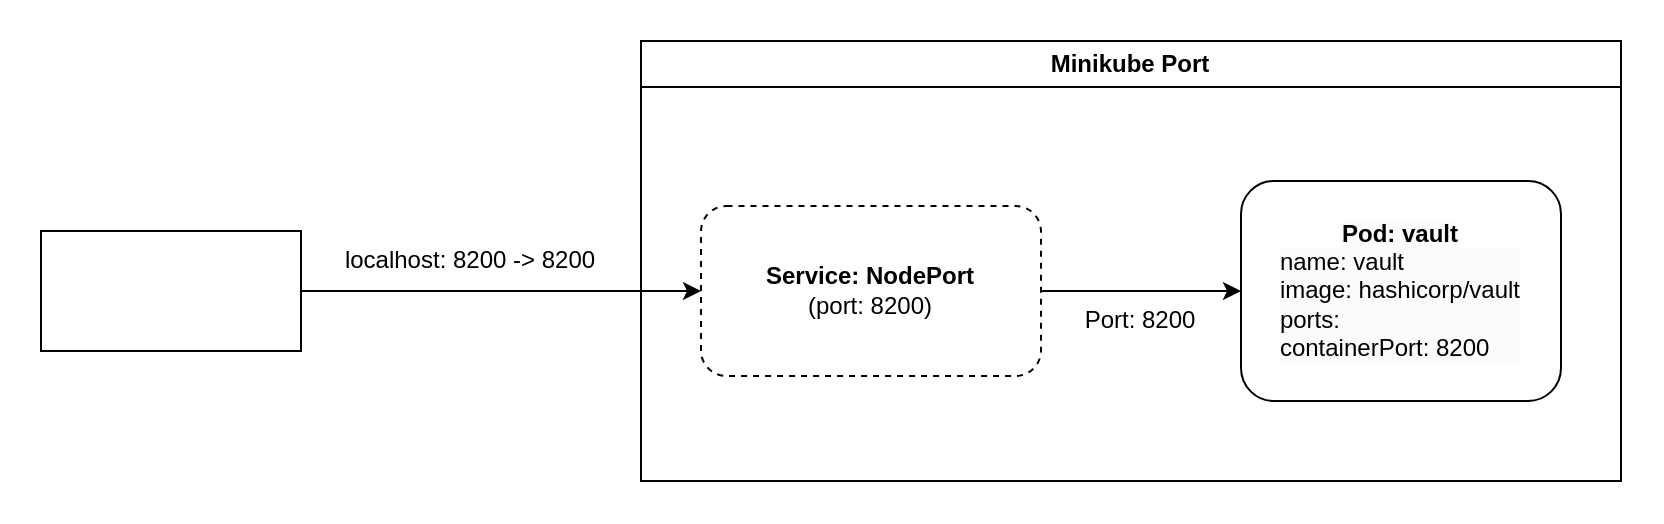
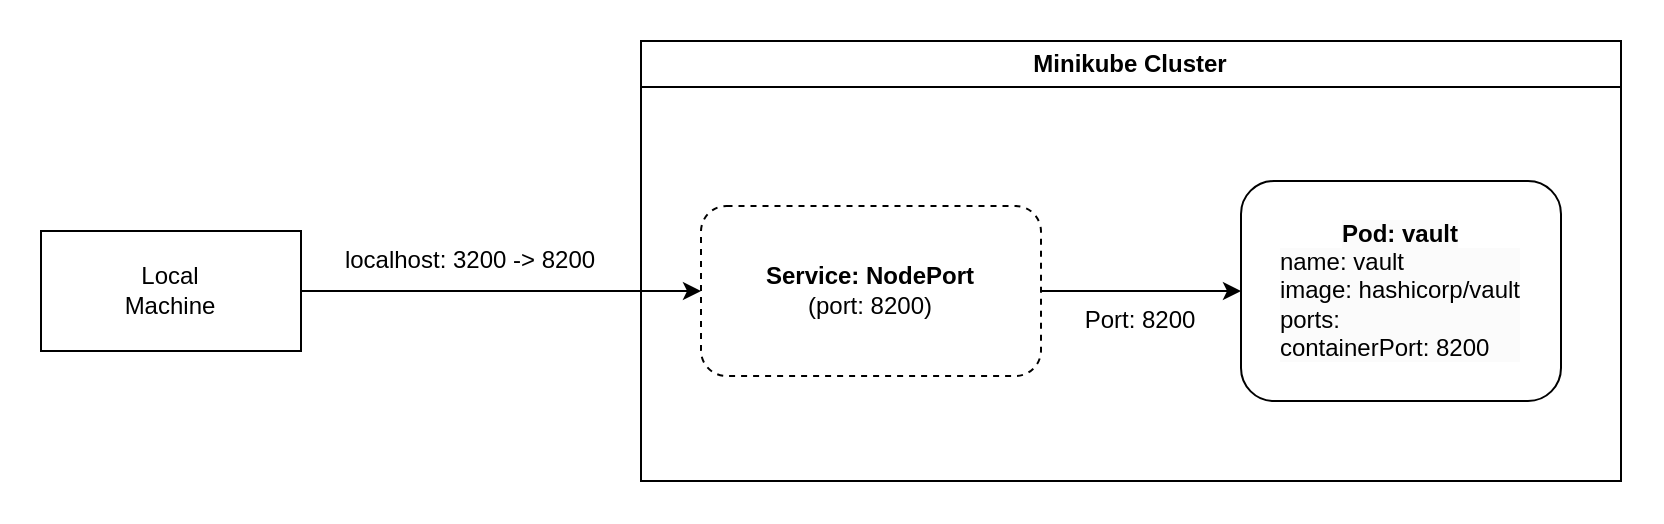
(1131, 65) -> (1131, 65)
(471, 261) -> (471, 261)
none -> (171, 291)
